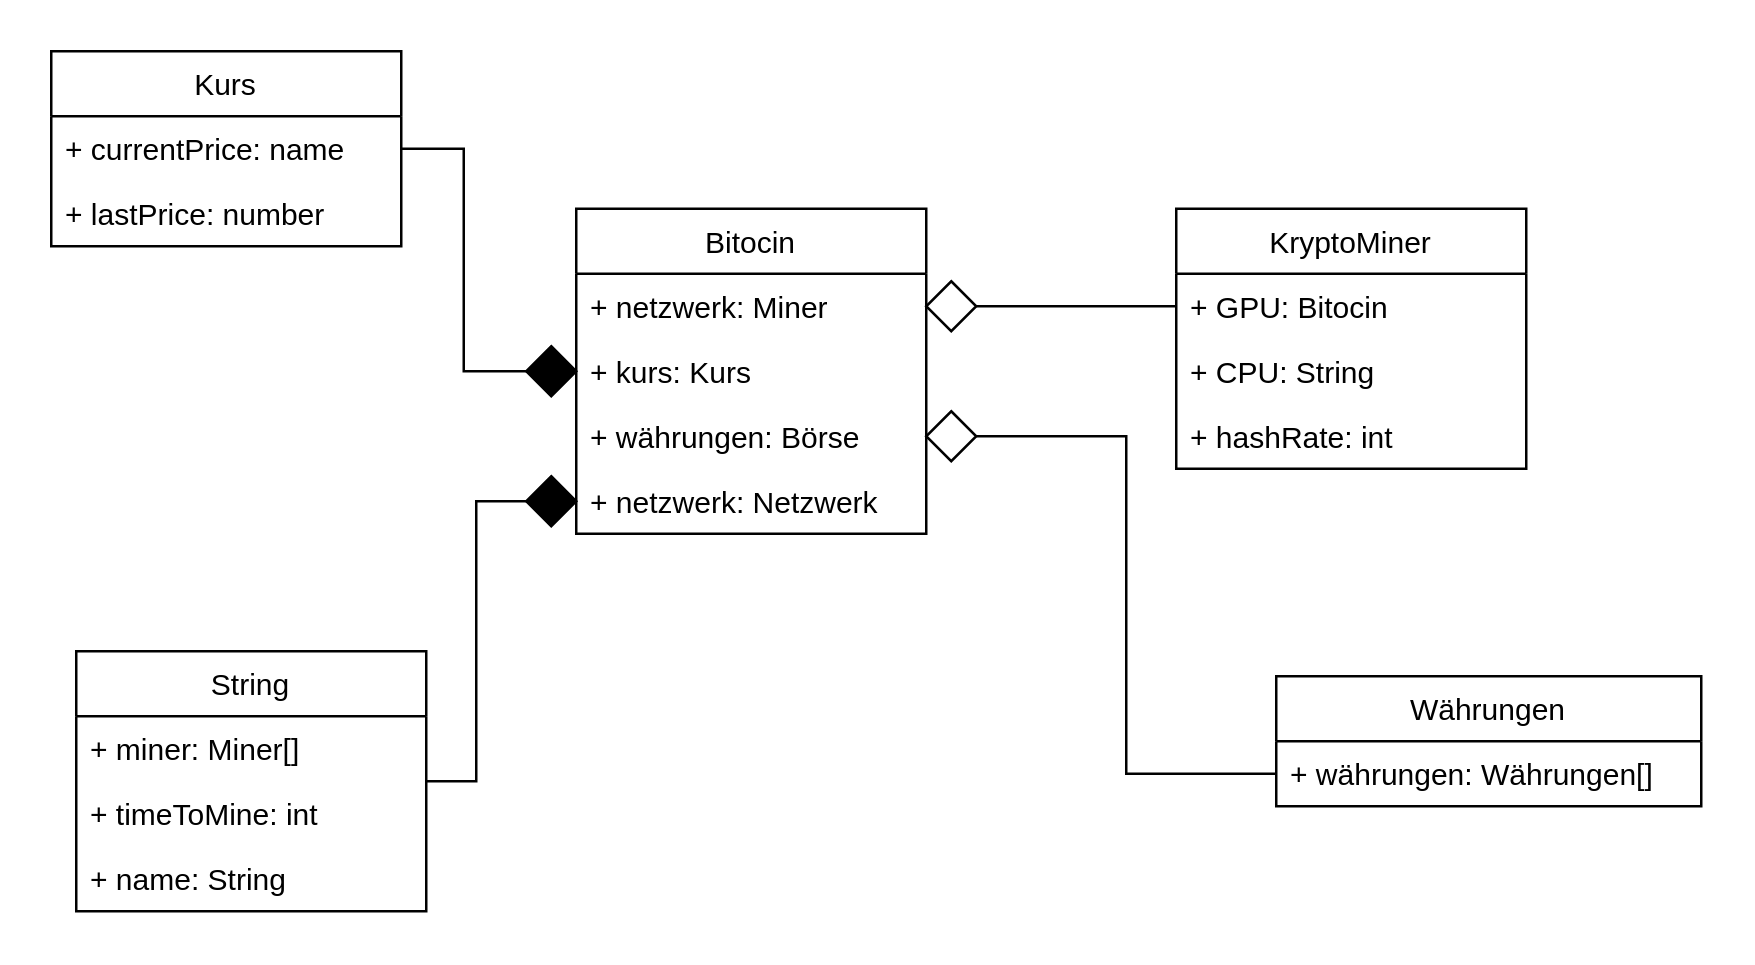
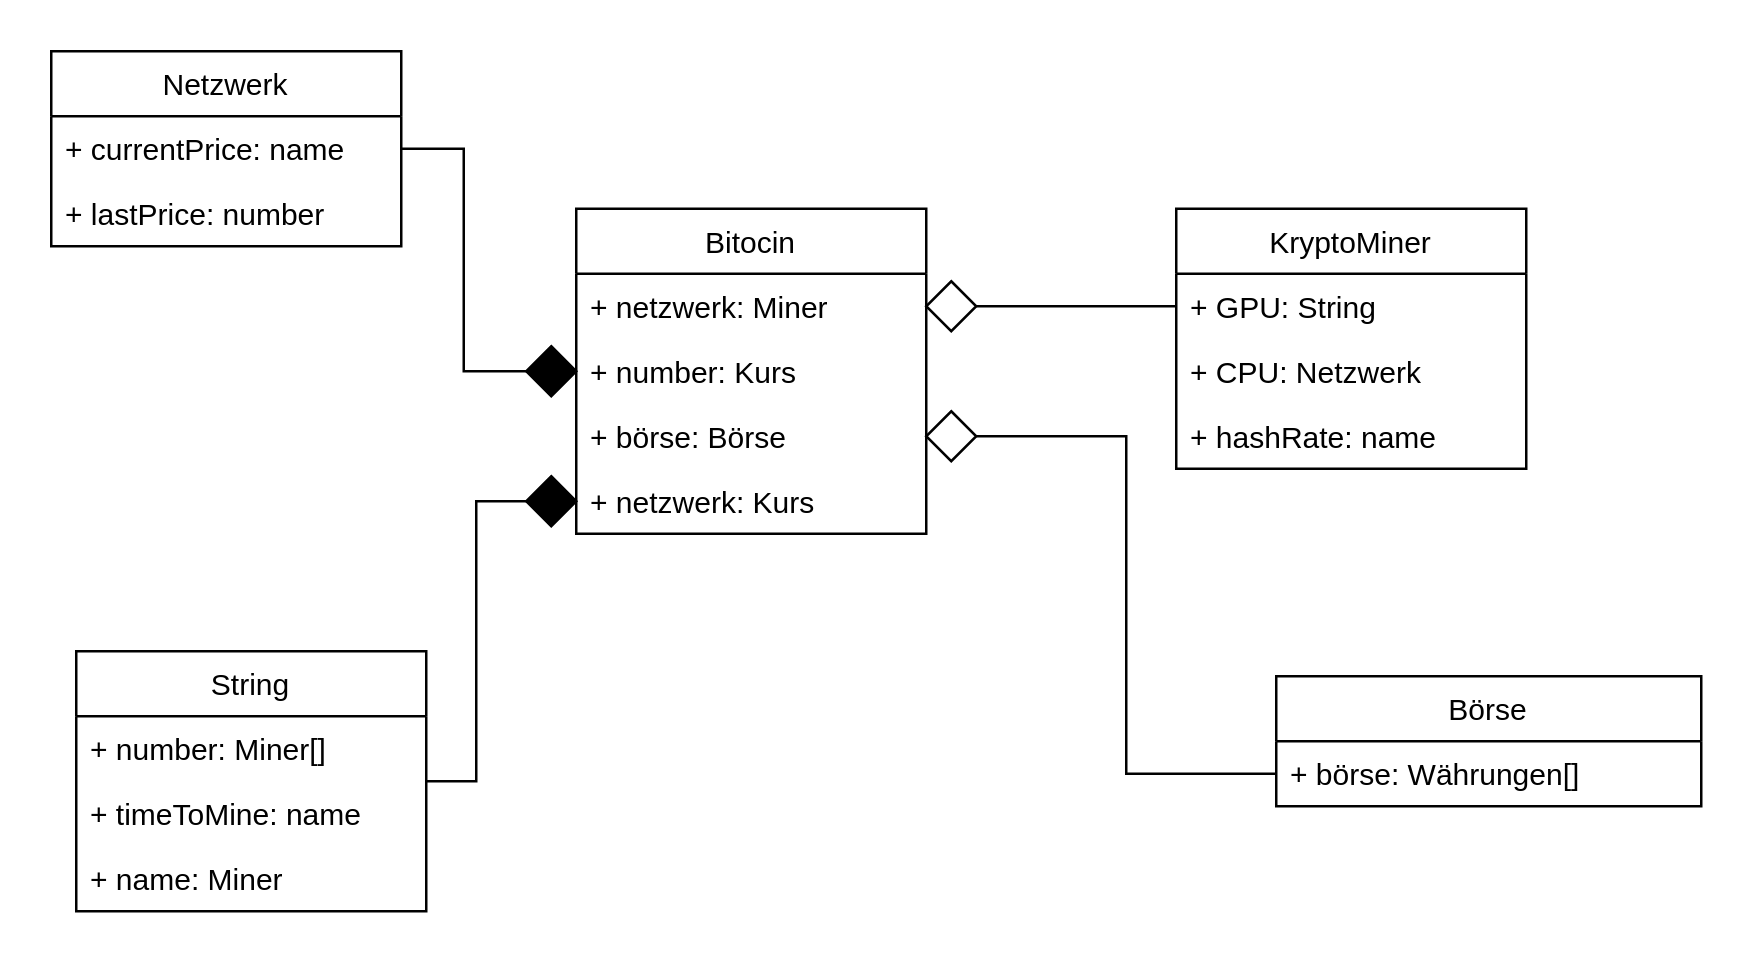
(225, 85) -> (225, 85)
(1288, 308) -> (1284, 308)
(679, 373) -> (696, 373)
(1284, 373) -> (1304, 373)
(730, 438) -> (696, 438)
(1300, 438) -> (1313, 438)
(746, 503) -> (713, 503)
(1488, 710) -> (1488, 710)
(205, 750) -> (217, 750)
(1480, 775) -> (1446, 775)
(209, 815) -> (222, 815)
(192, 880) -> (184, 880)
